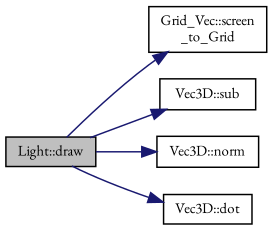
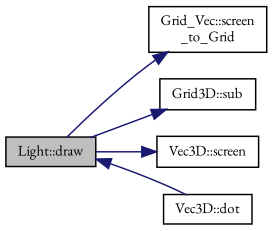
(208, 94) -> (208, 94)
(208, 152) -> (208, 152)
(110, 183) -> (149, 178)
